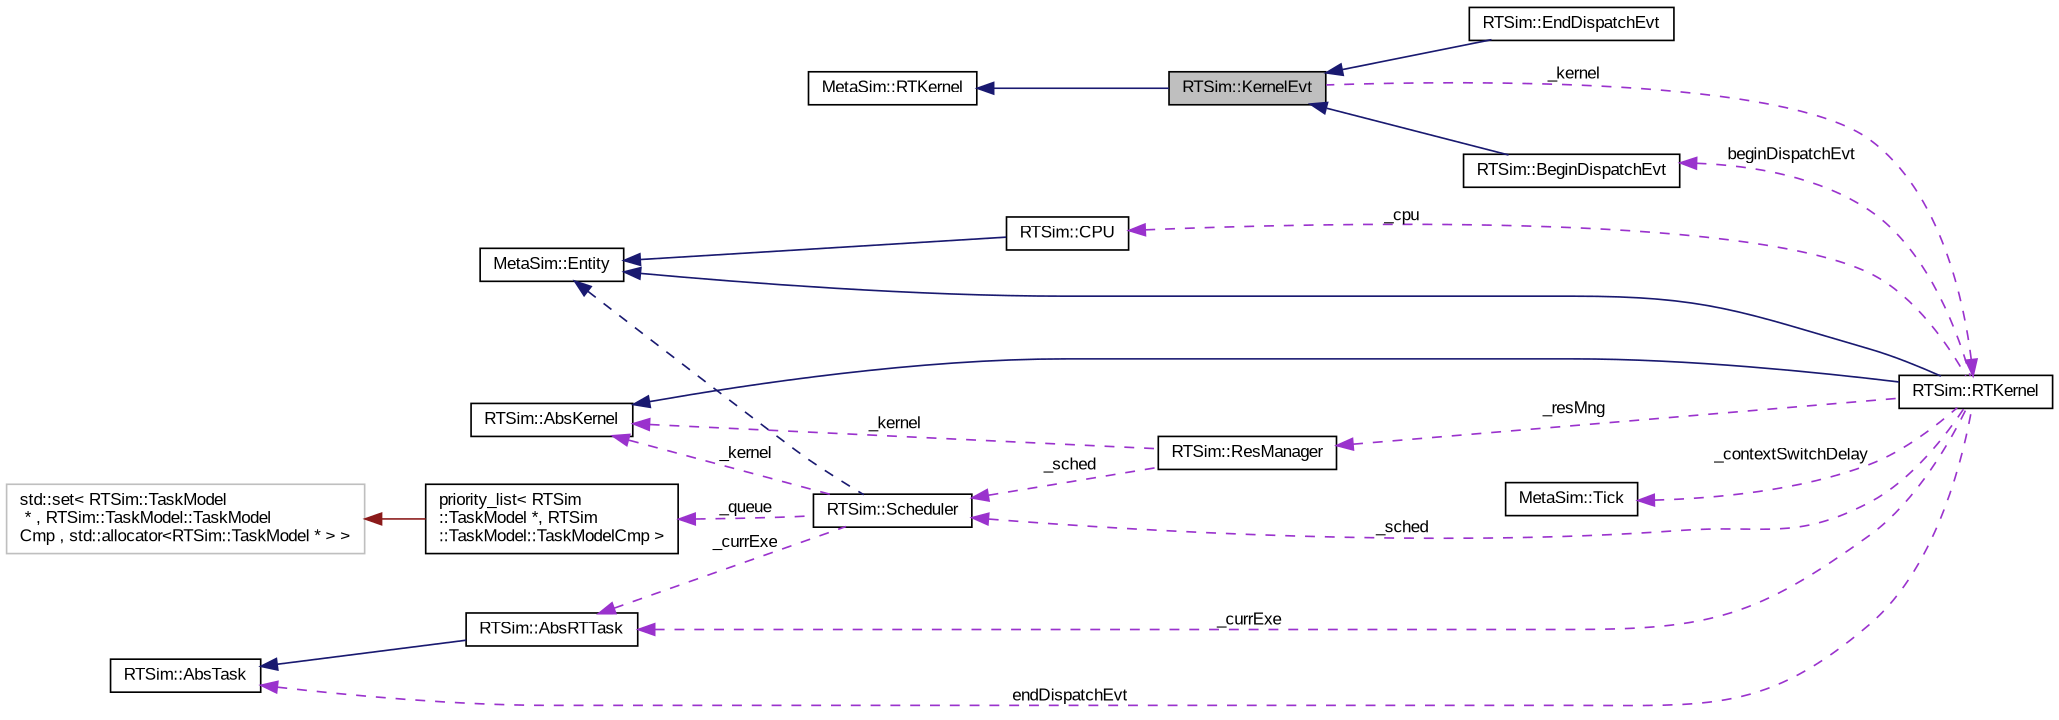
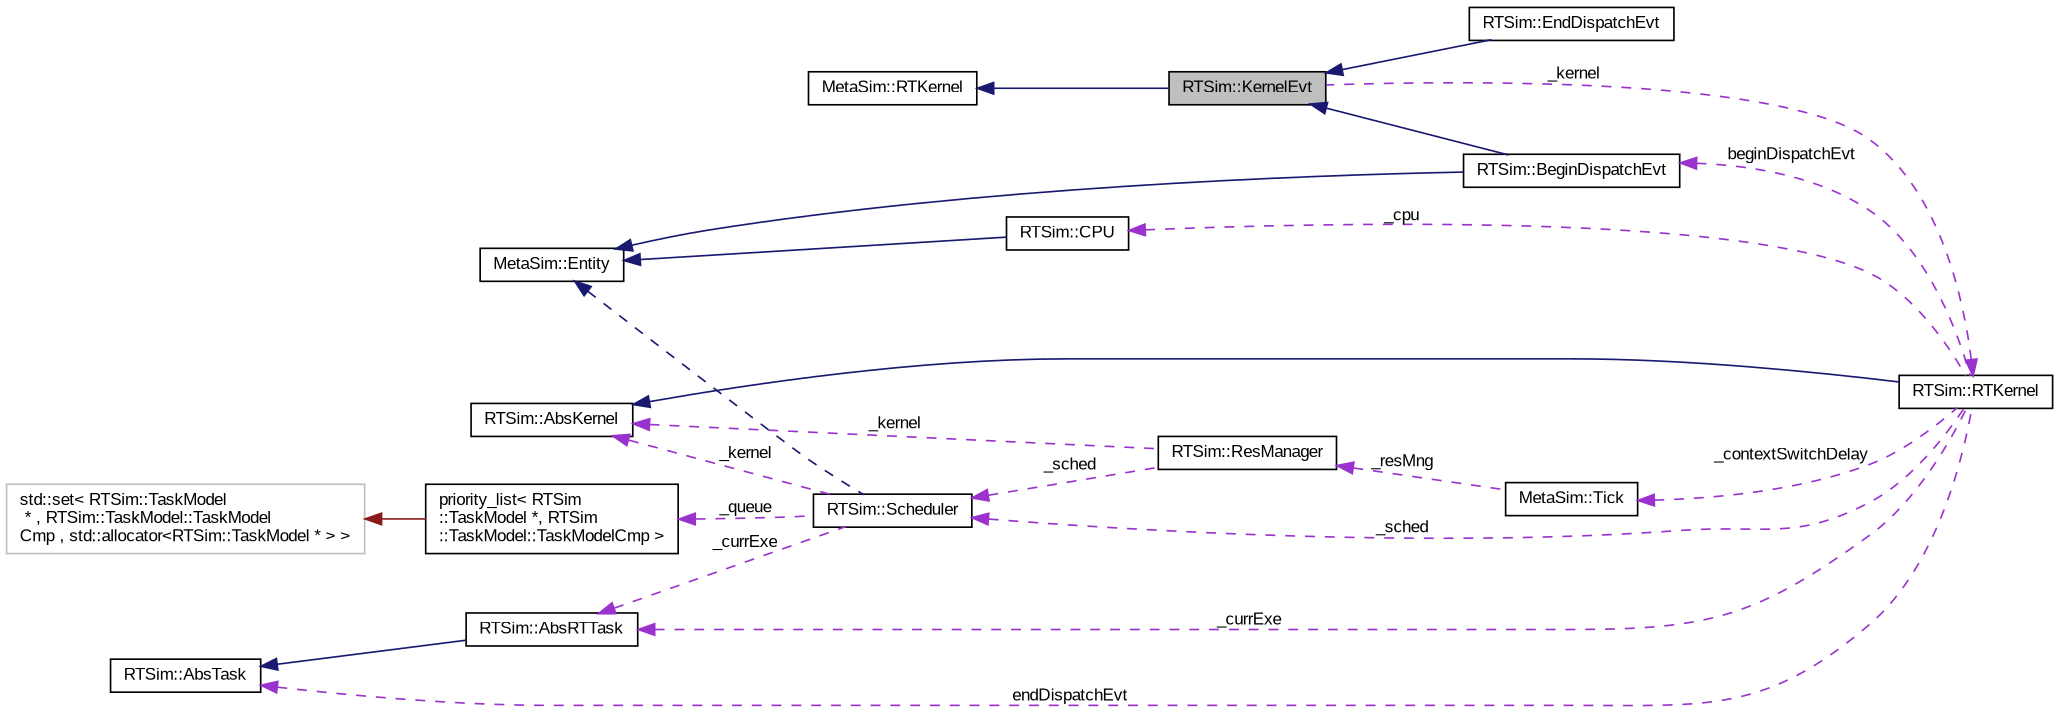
(1296, 296) -> (1046, 192)
(1626, 421) -> (1429, 479)
